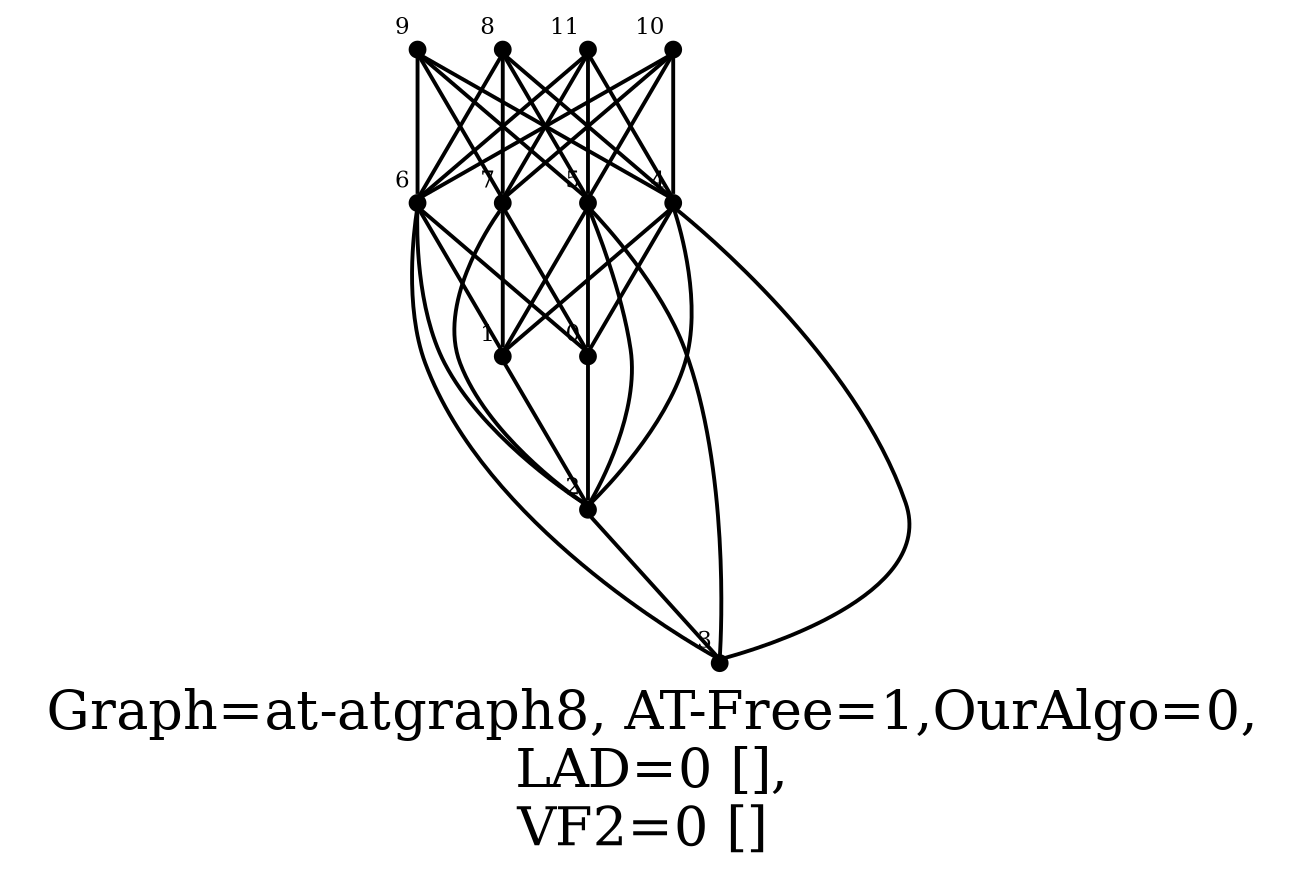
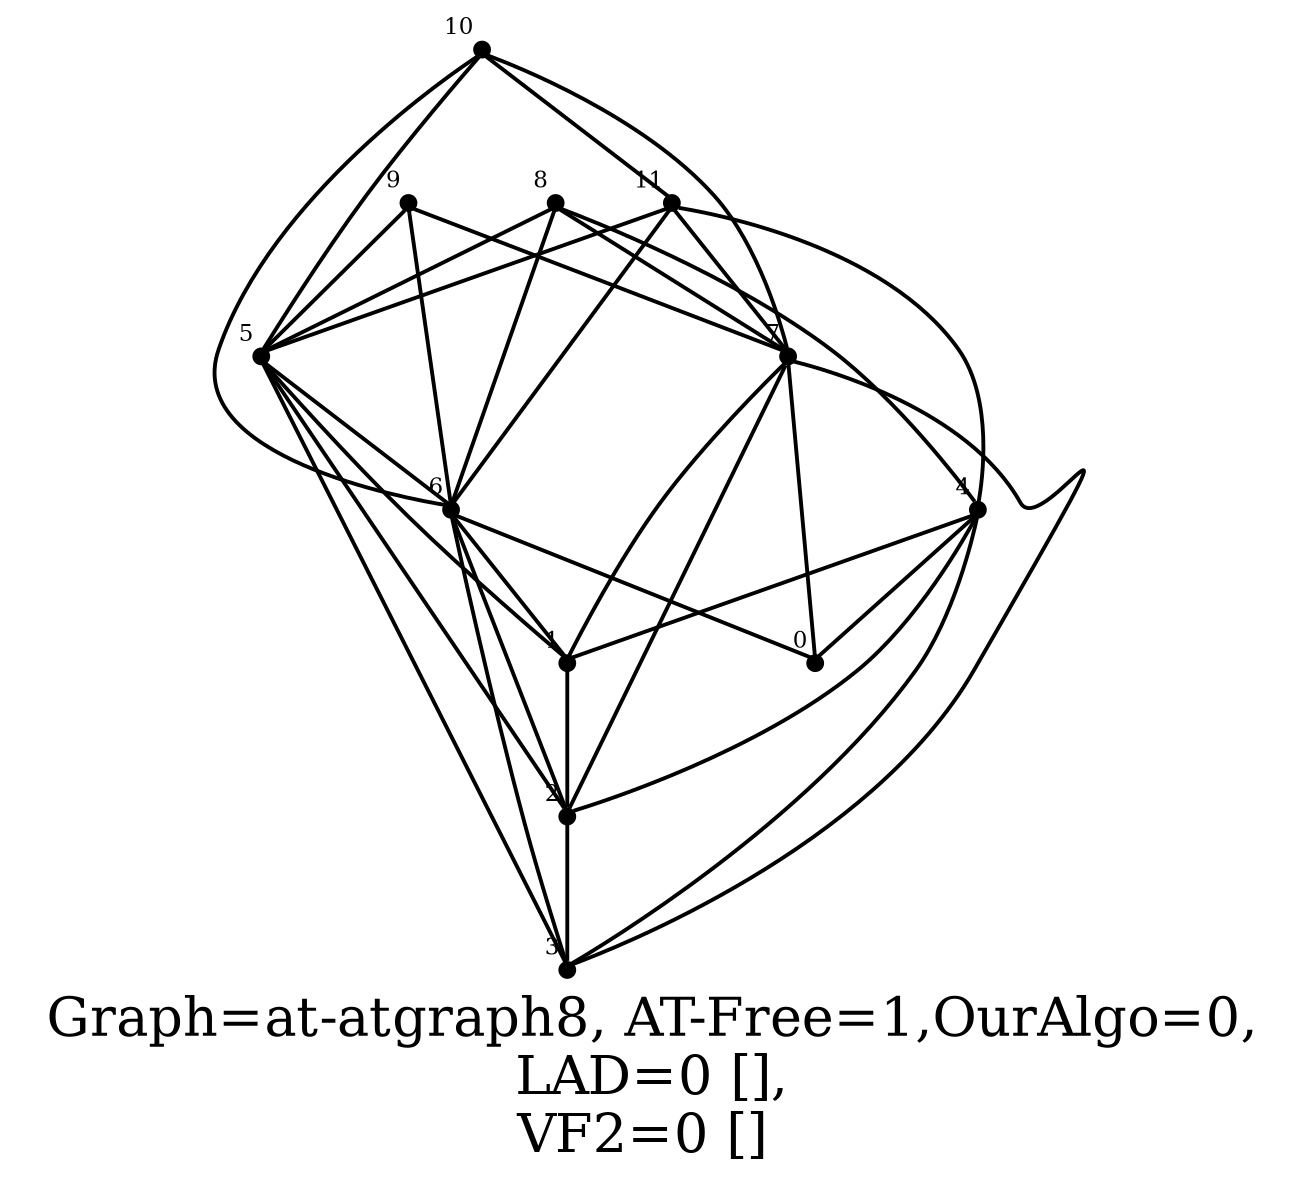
(673, 125) -> (577, 126)
(546, 126) -> none
(588, 279) -> (369, 443)
(588, 432) -> none
none -> (991, 640)
